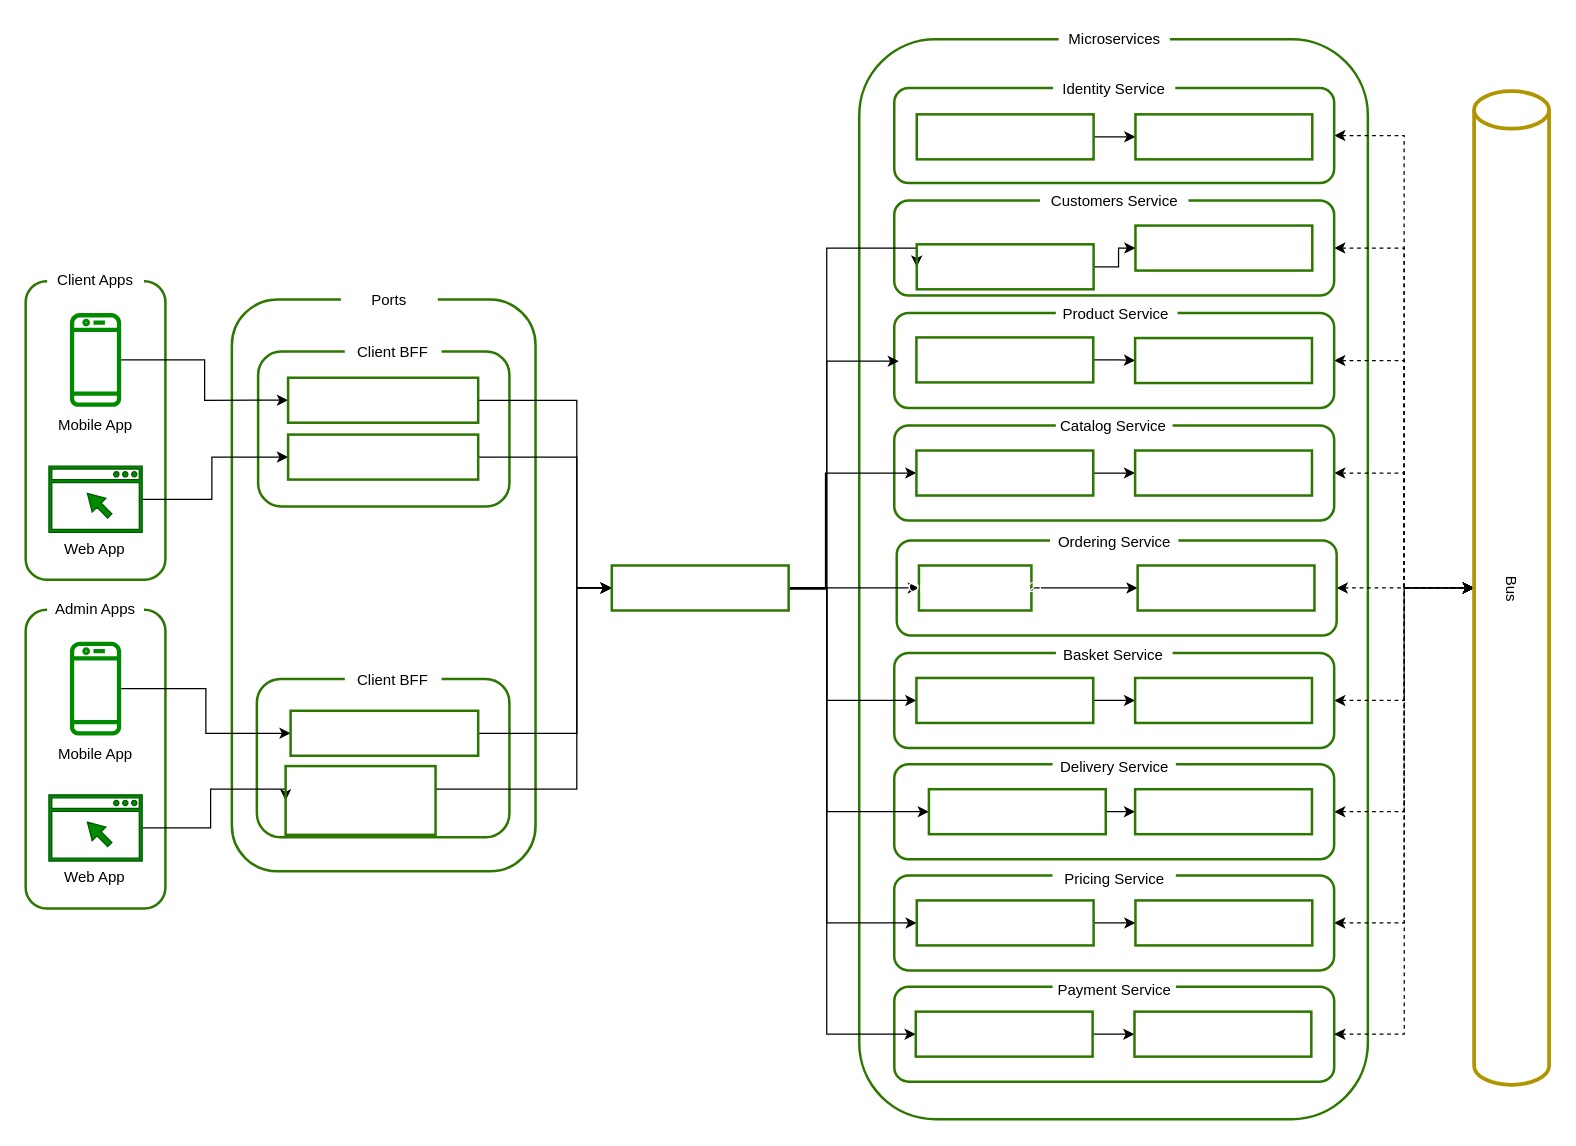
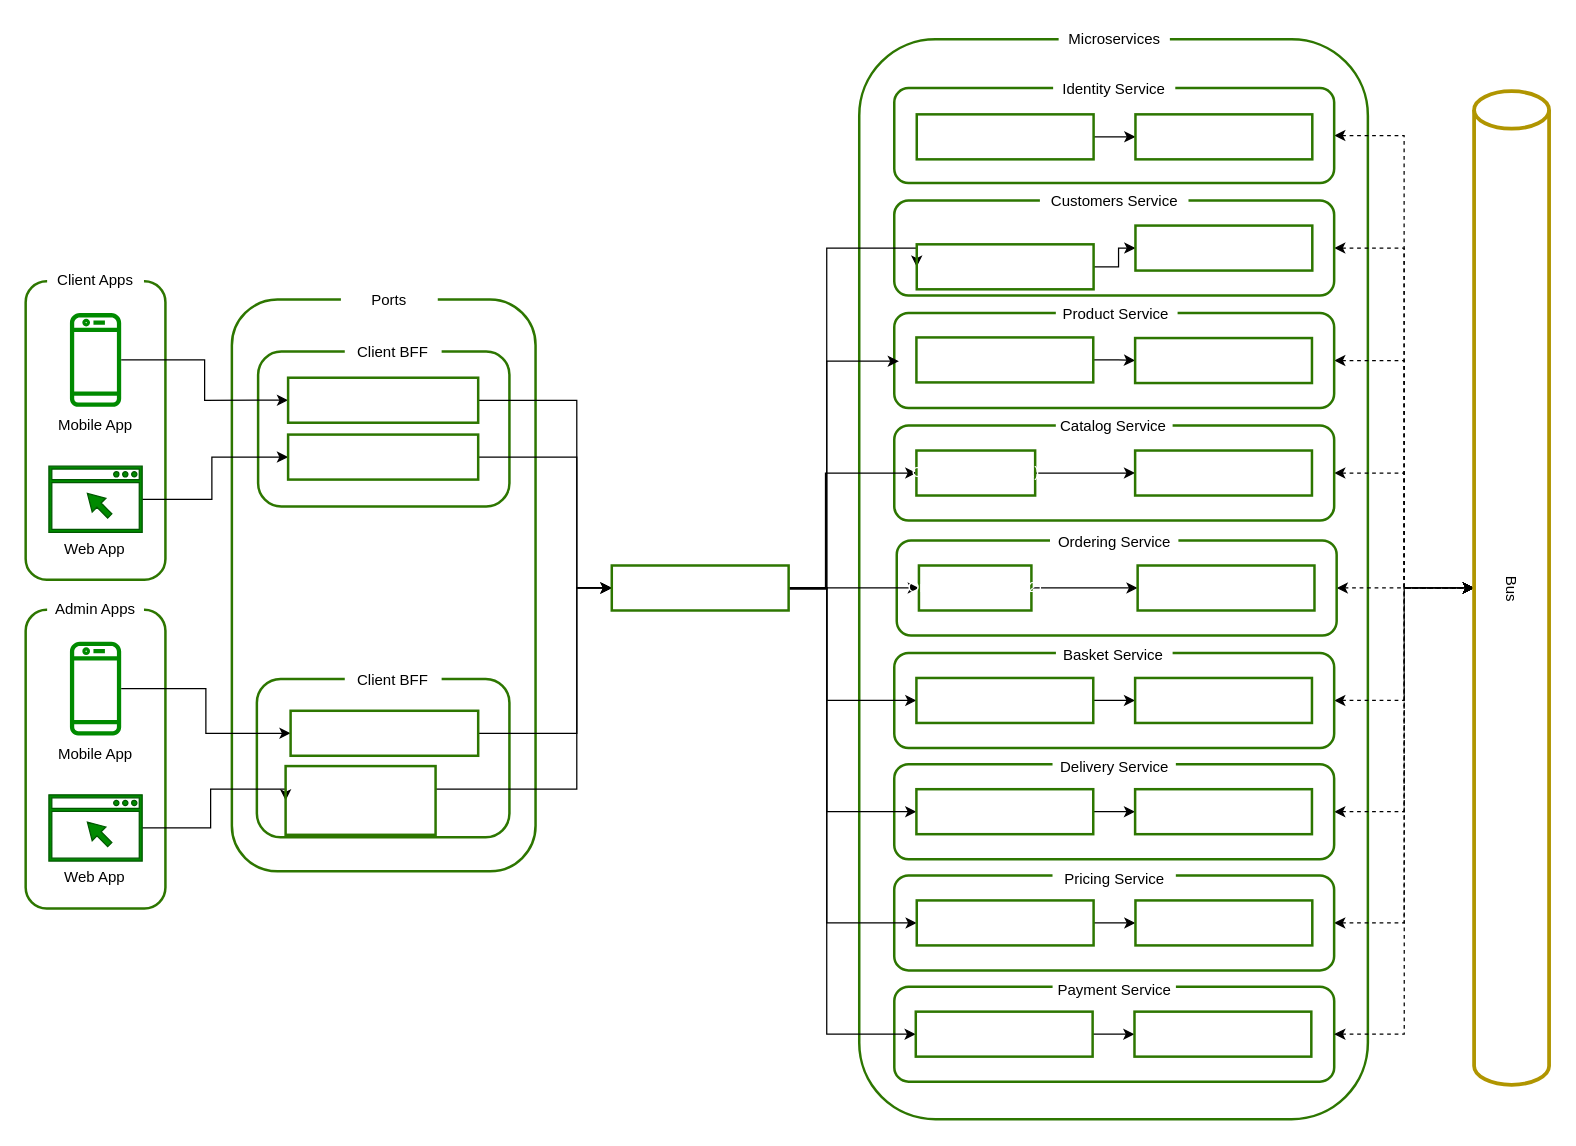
(1005, 473) -> (976, 473)
(1018, 812) -> (1005, 812)
